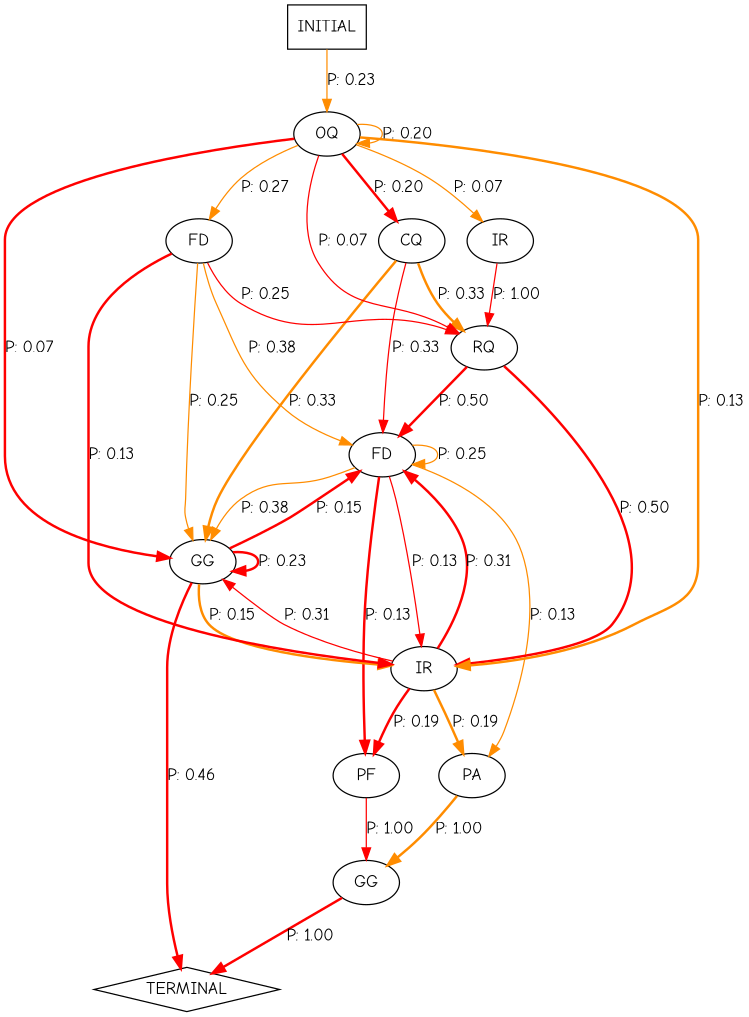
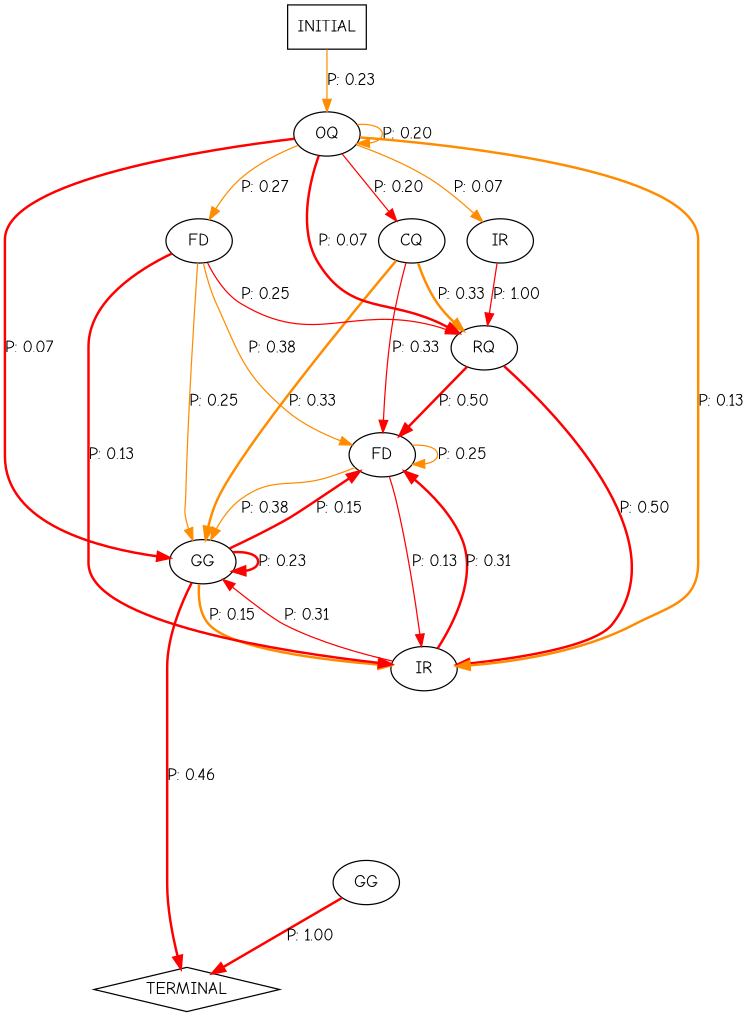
(366, 183) -> (366, 183)
(330, 278) -> (330, 278)
(366, 776) -> none
(472, 776) -> none
